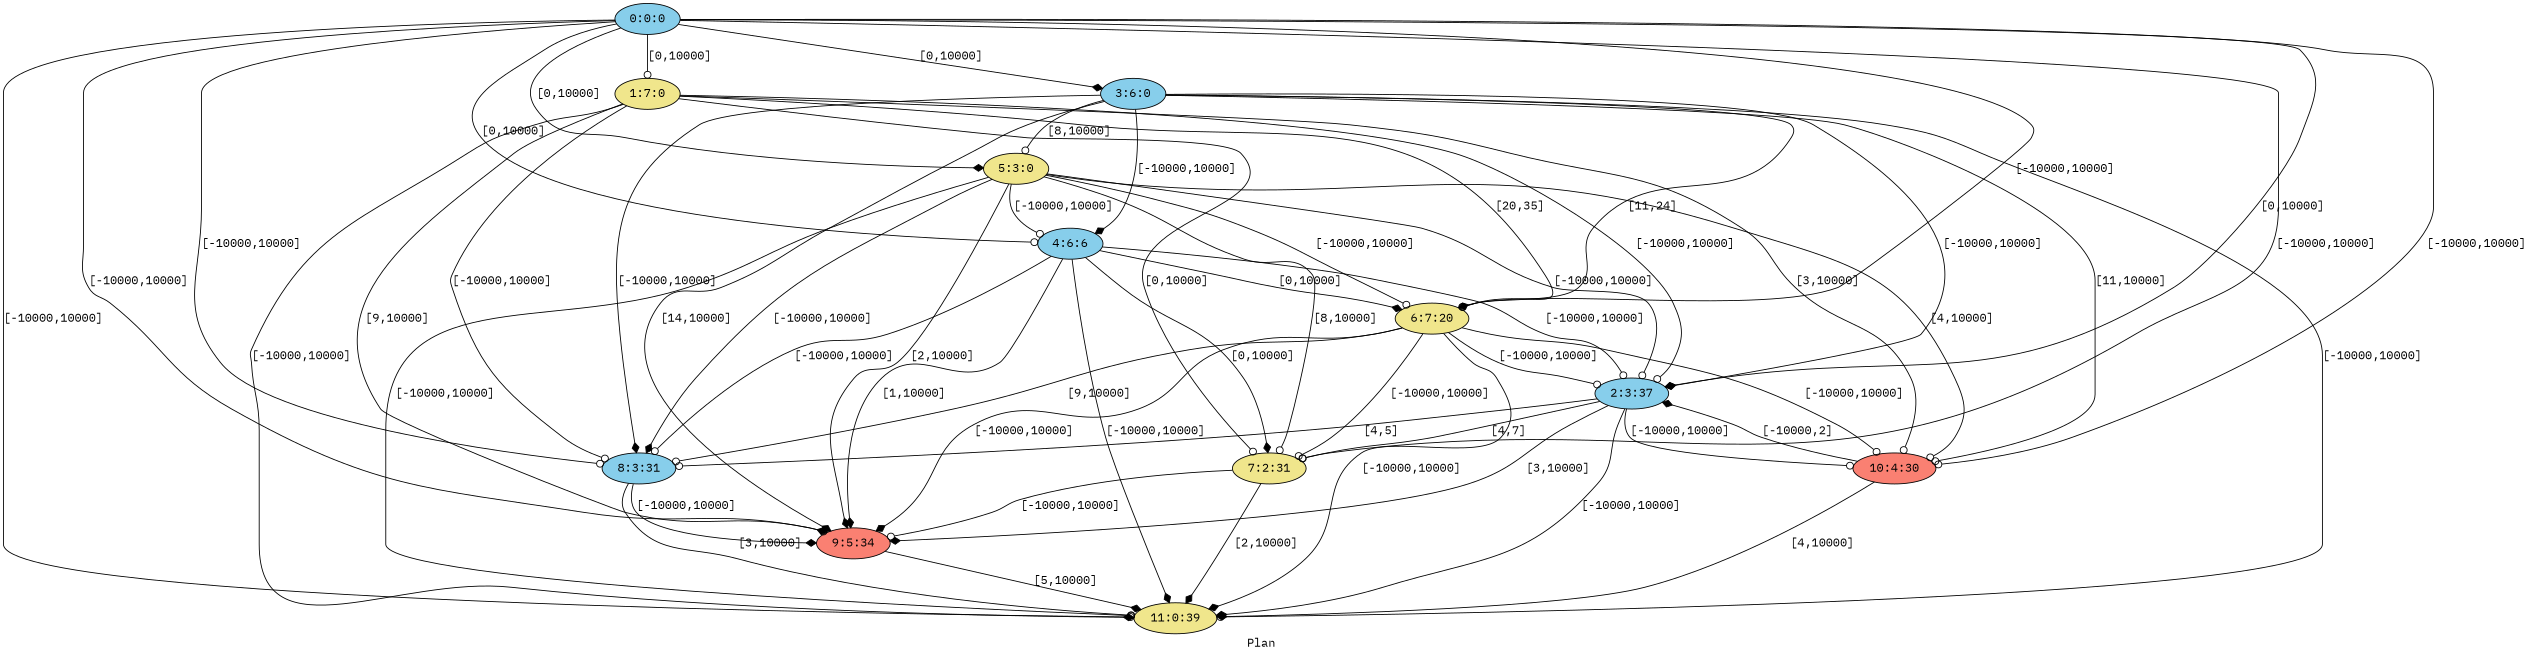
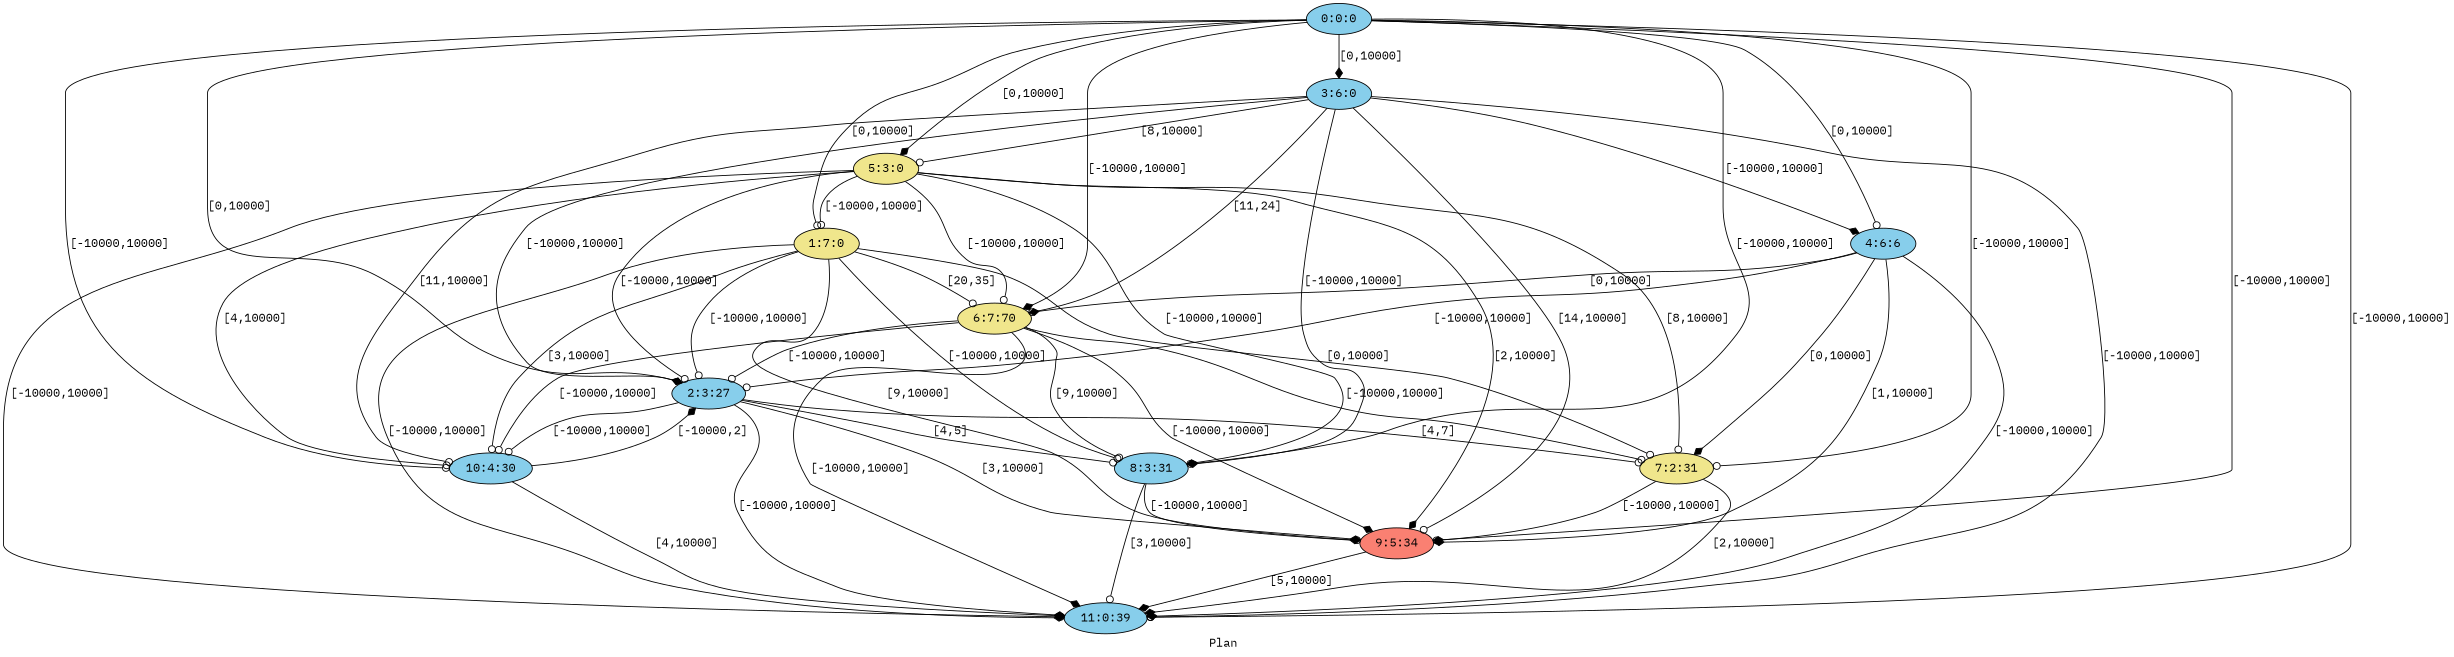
(1014, 213) -> (830, 192)
(746, 276) -> (1545, 316)
(1432, 319) -> (995, 319)
(846, 340) -> none
(1632, 394) -> (709, 394)
(1894, 468) -> (491, 468)
(1175, 618) -> (1106, 618)
